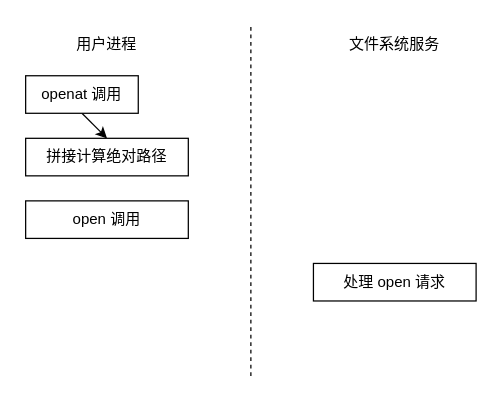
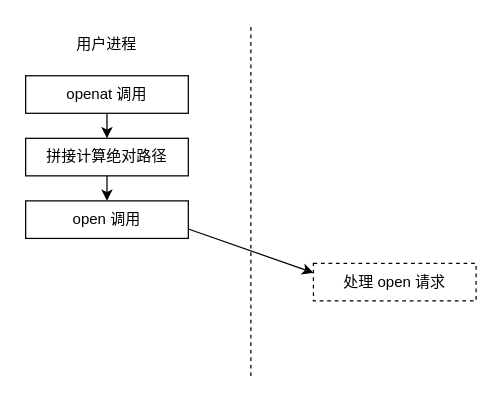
(394, 44) -> none
(82, 94) -> (107, 94)
none -> (107, 184)
none -> (247, 249)
(394, 282) -> (394, 282)
